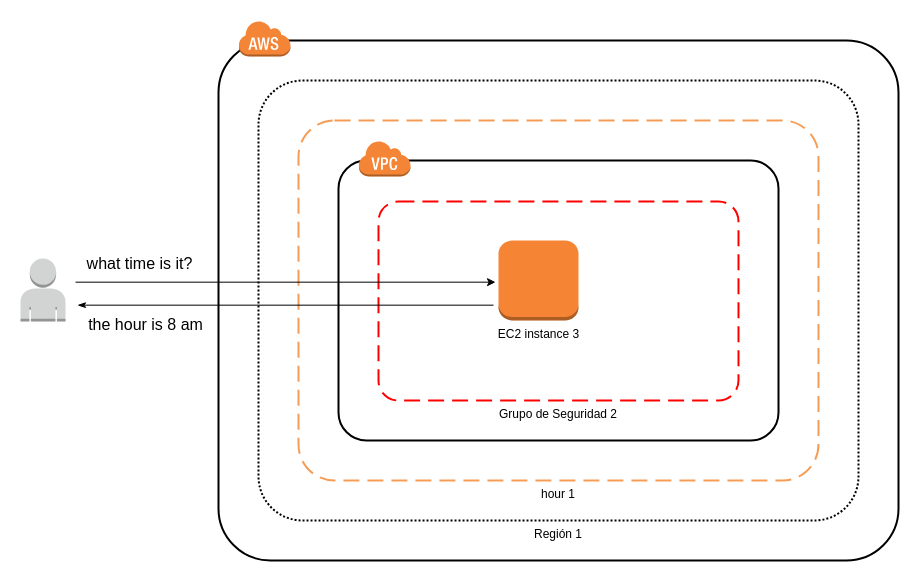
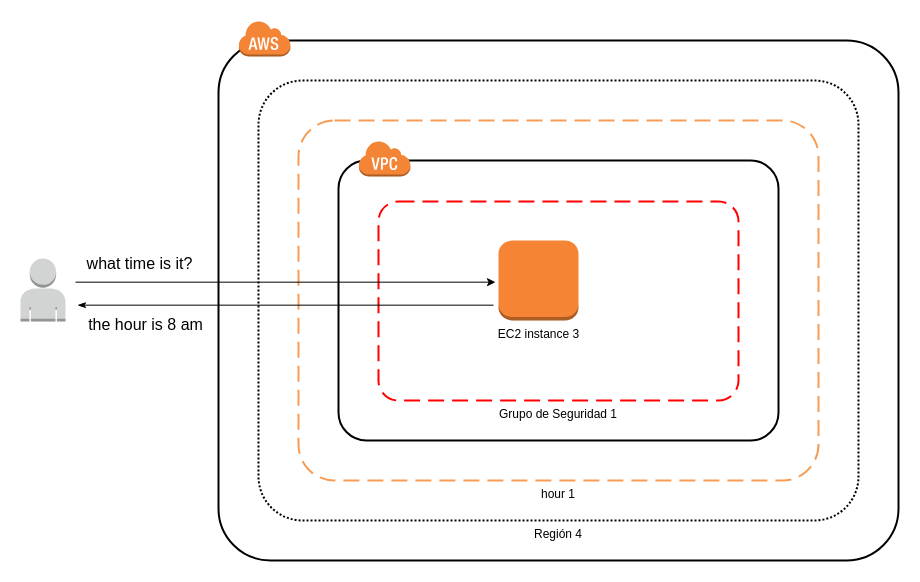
(558, 414) -> (558, 414)
(558, 534) -> (558, 534)
